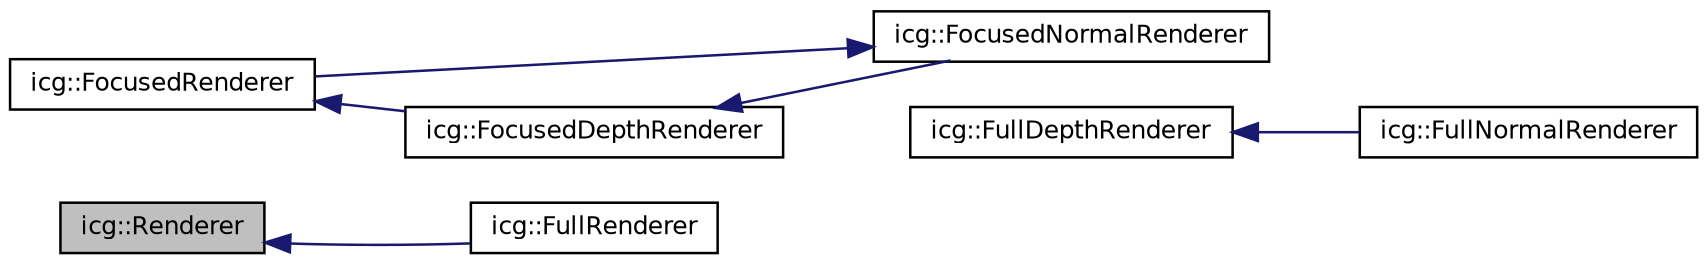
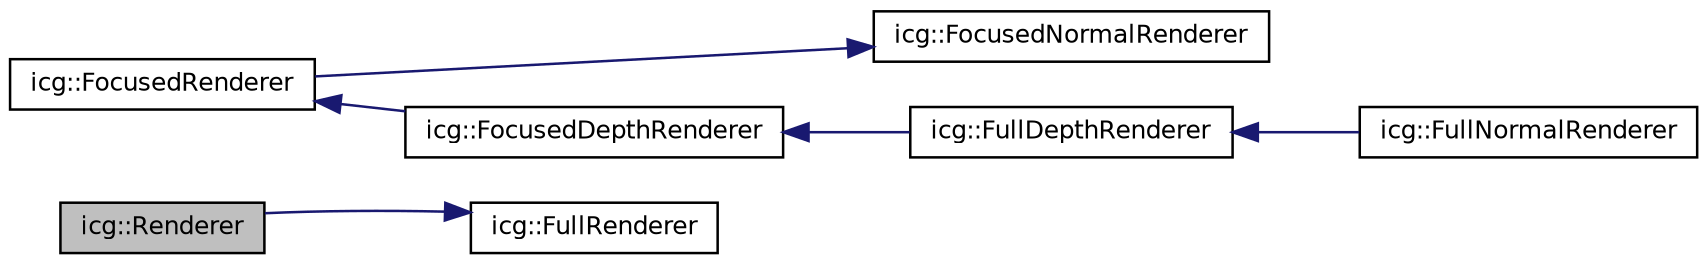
(846, 82) -> (859, 132)
(380, 245) -> (355, 211)
